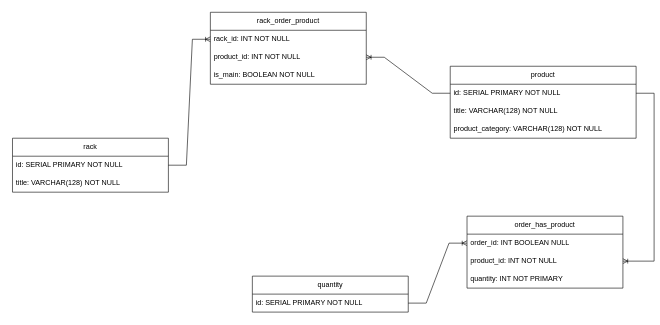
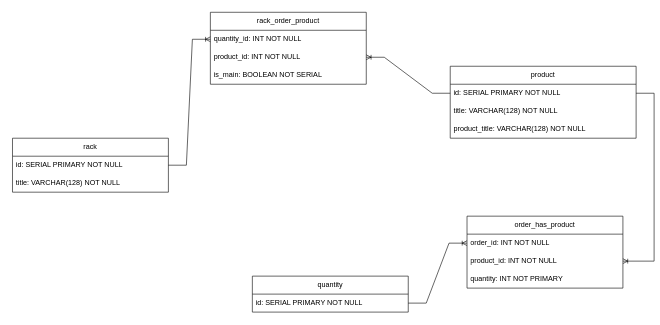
(252, 39) -> (259, 39)
(259, 75) -> (263, 75)
(529, 129) -> (521, 129)
(518, 243) -> (510, 243)
